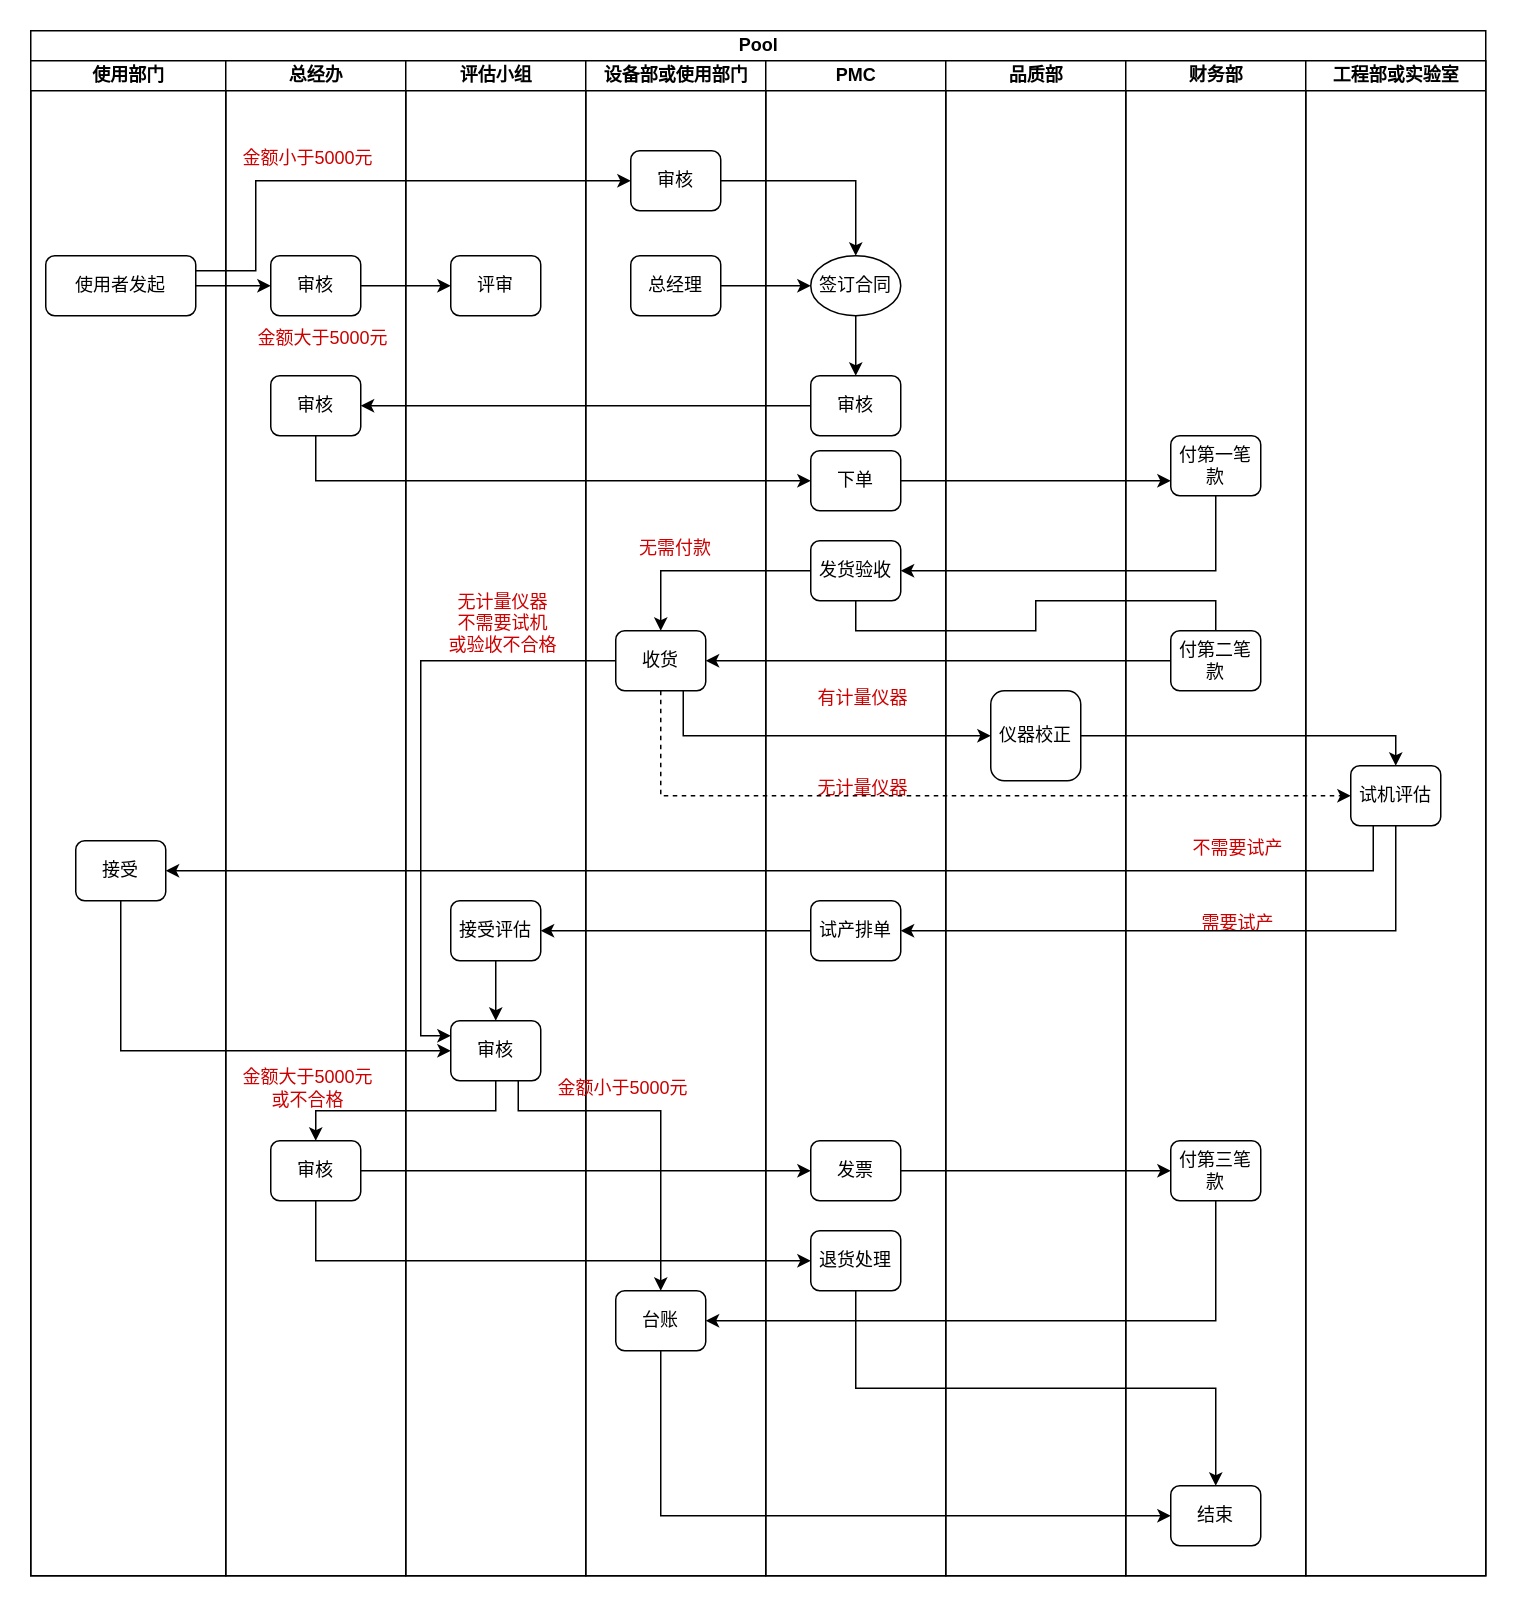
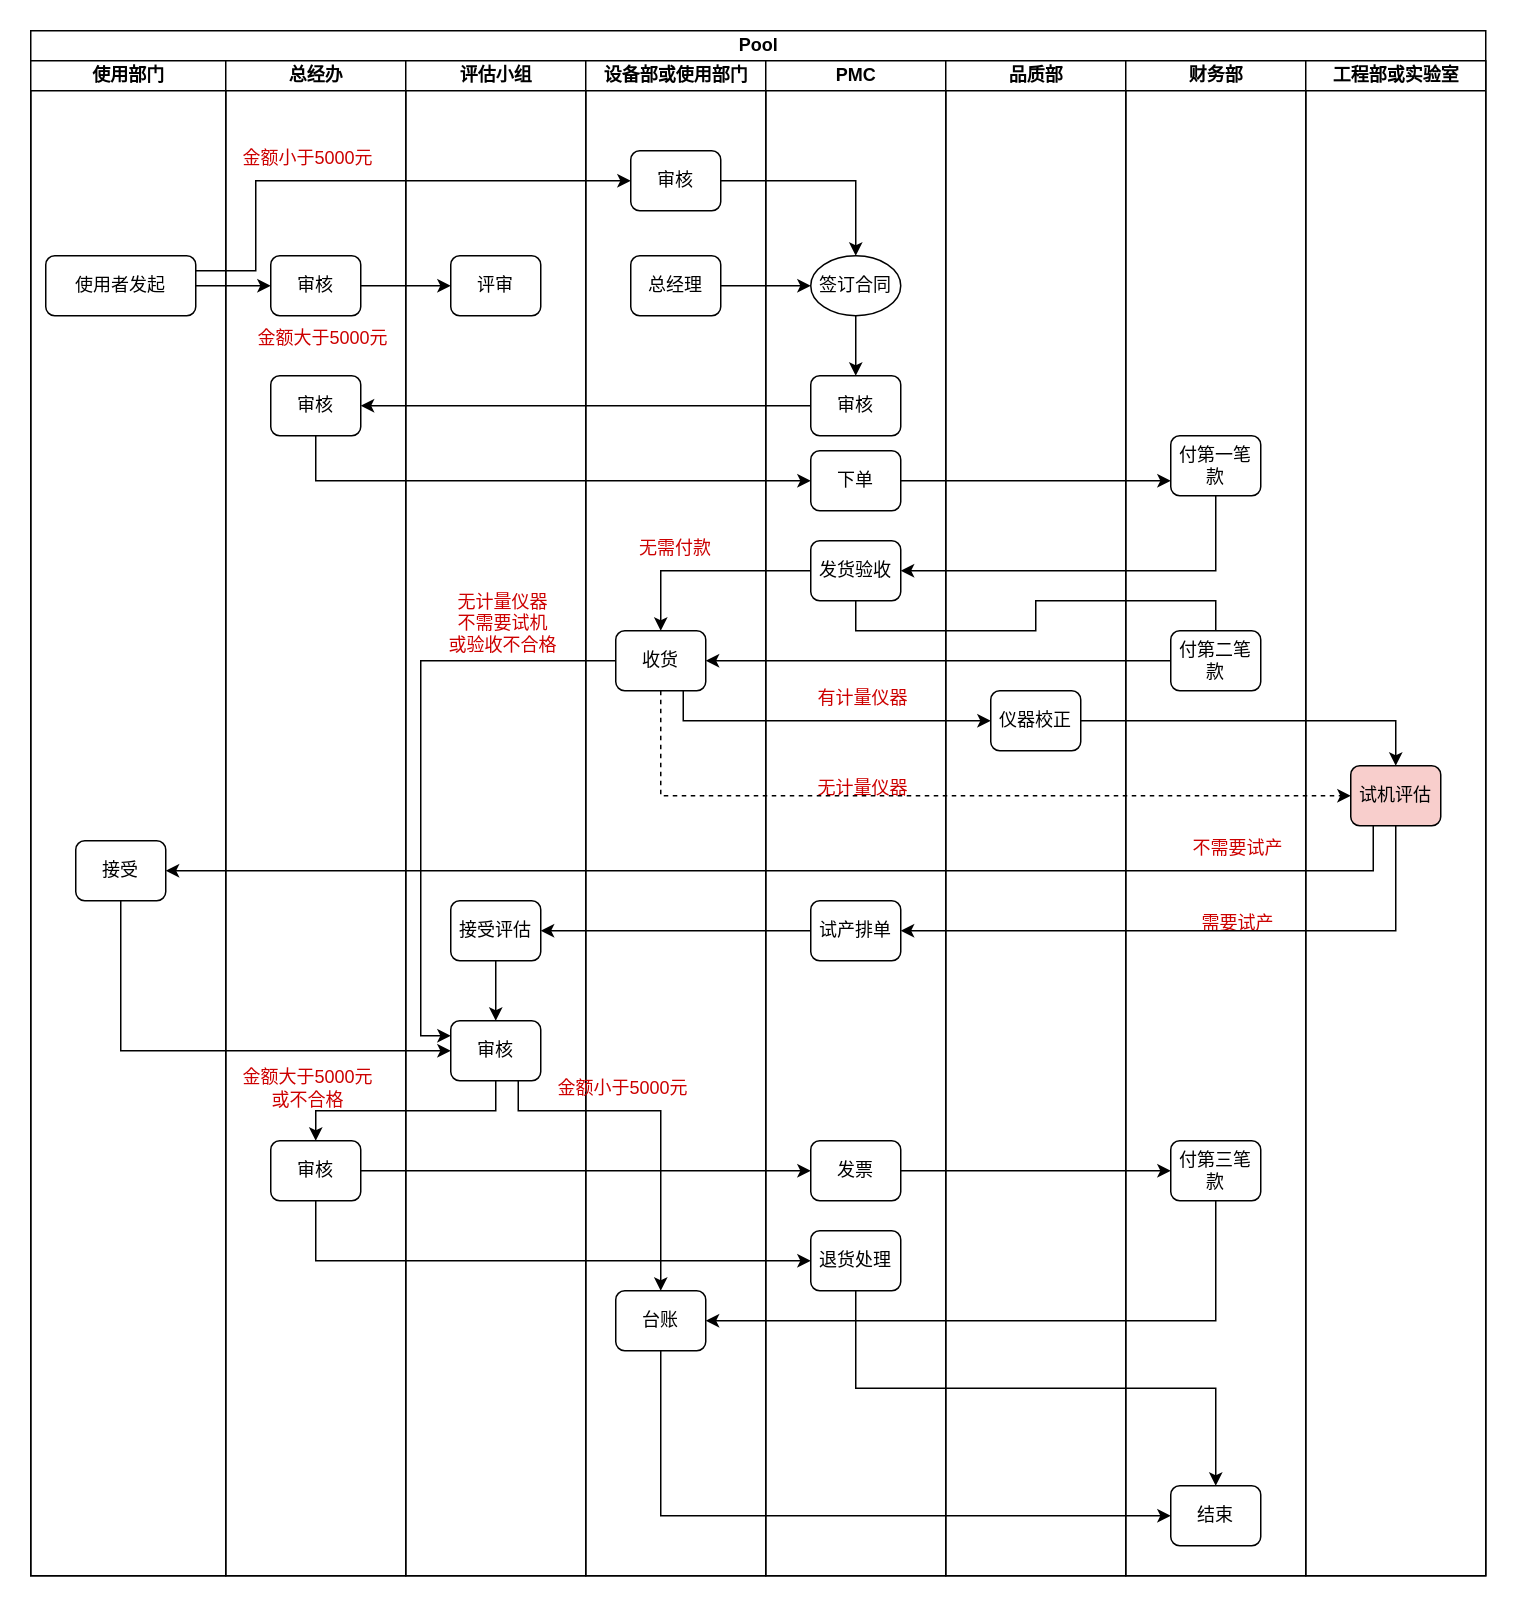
(1036, 736) -> (1036, 721)
(1396, 796) -> (1396, 796)
